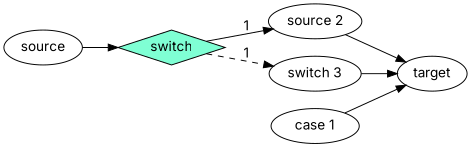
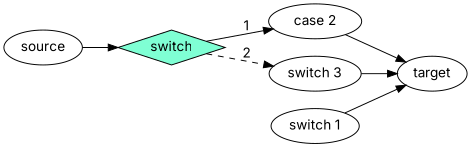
(315, 21) -> (315, 21)
(247, 54) -> (247, 54)
(315, 126) -> (315, 126)
